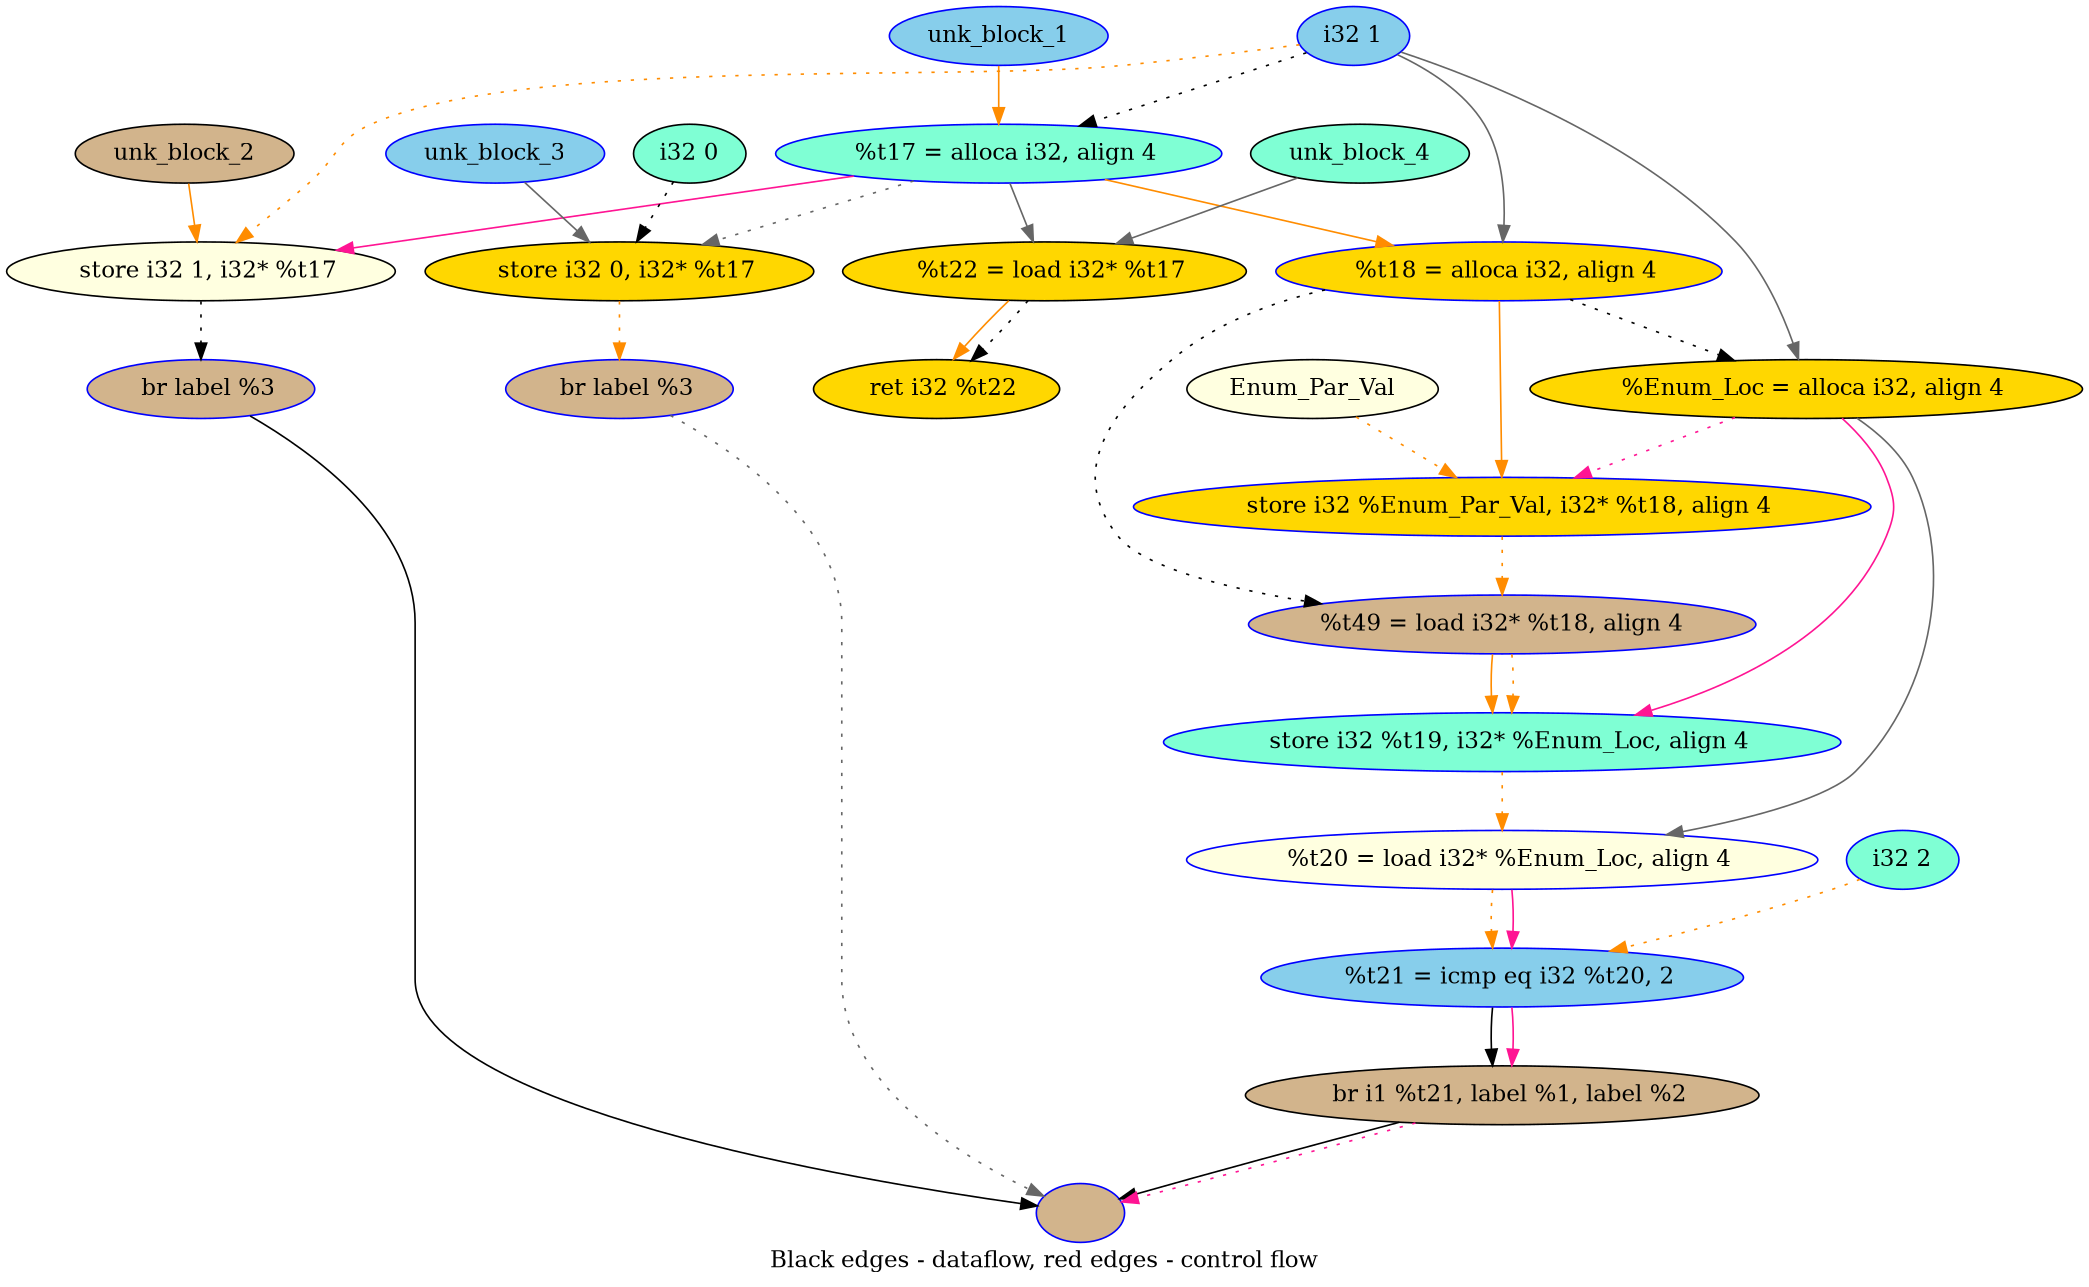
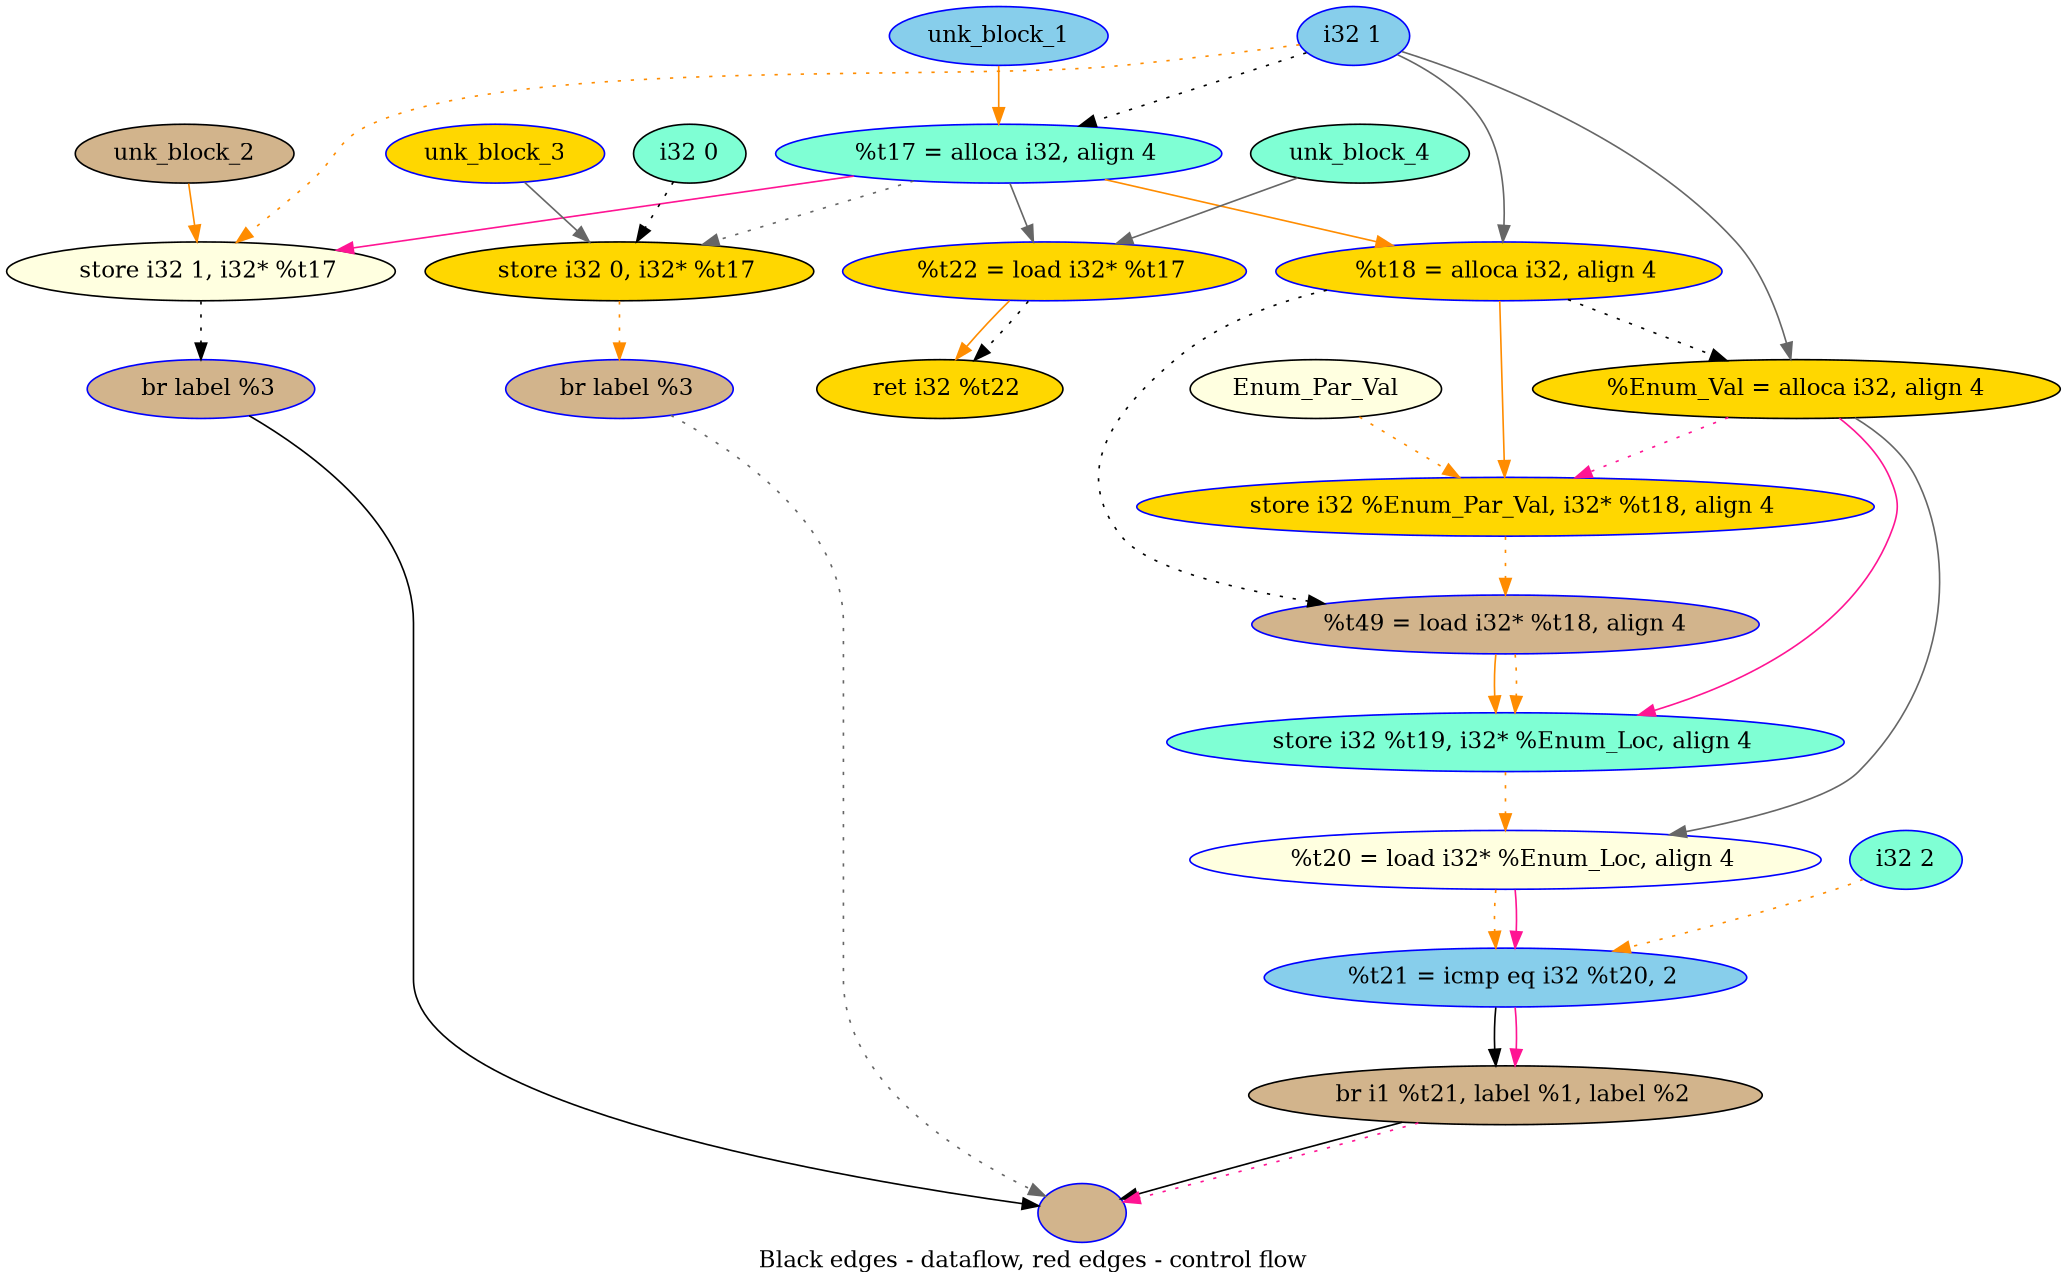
(495, 154) -> (495, 154)
(1044, 271) -> (1044, 271)
(1806, 389) -> (1796, 389)
